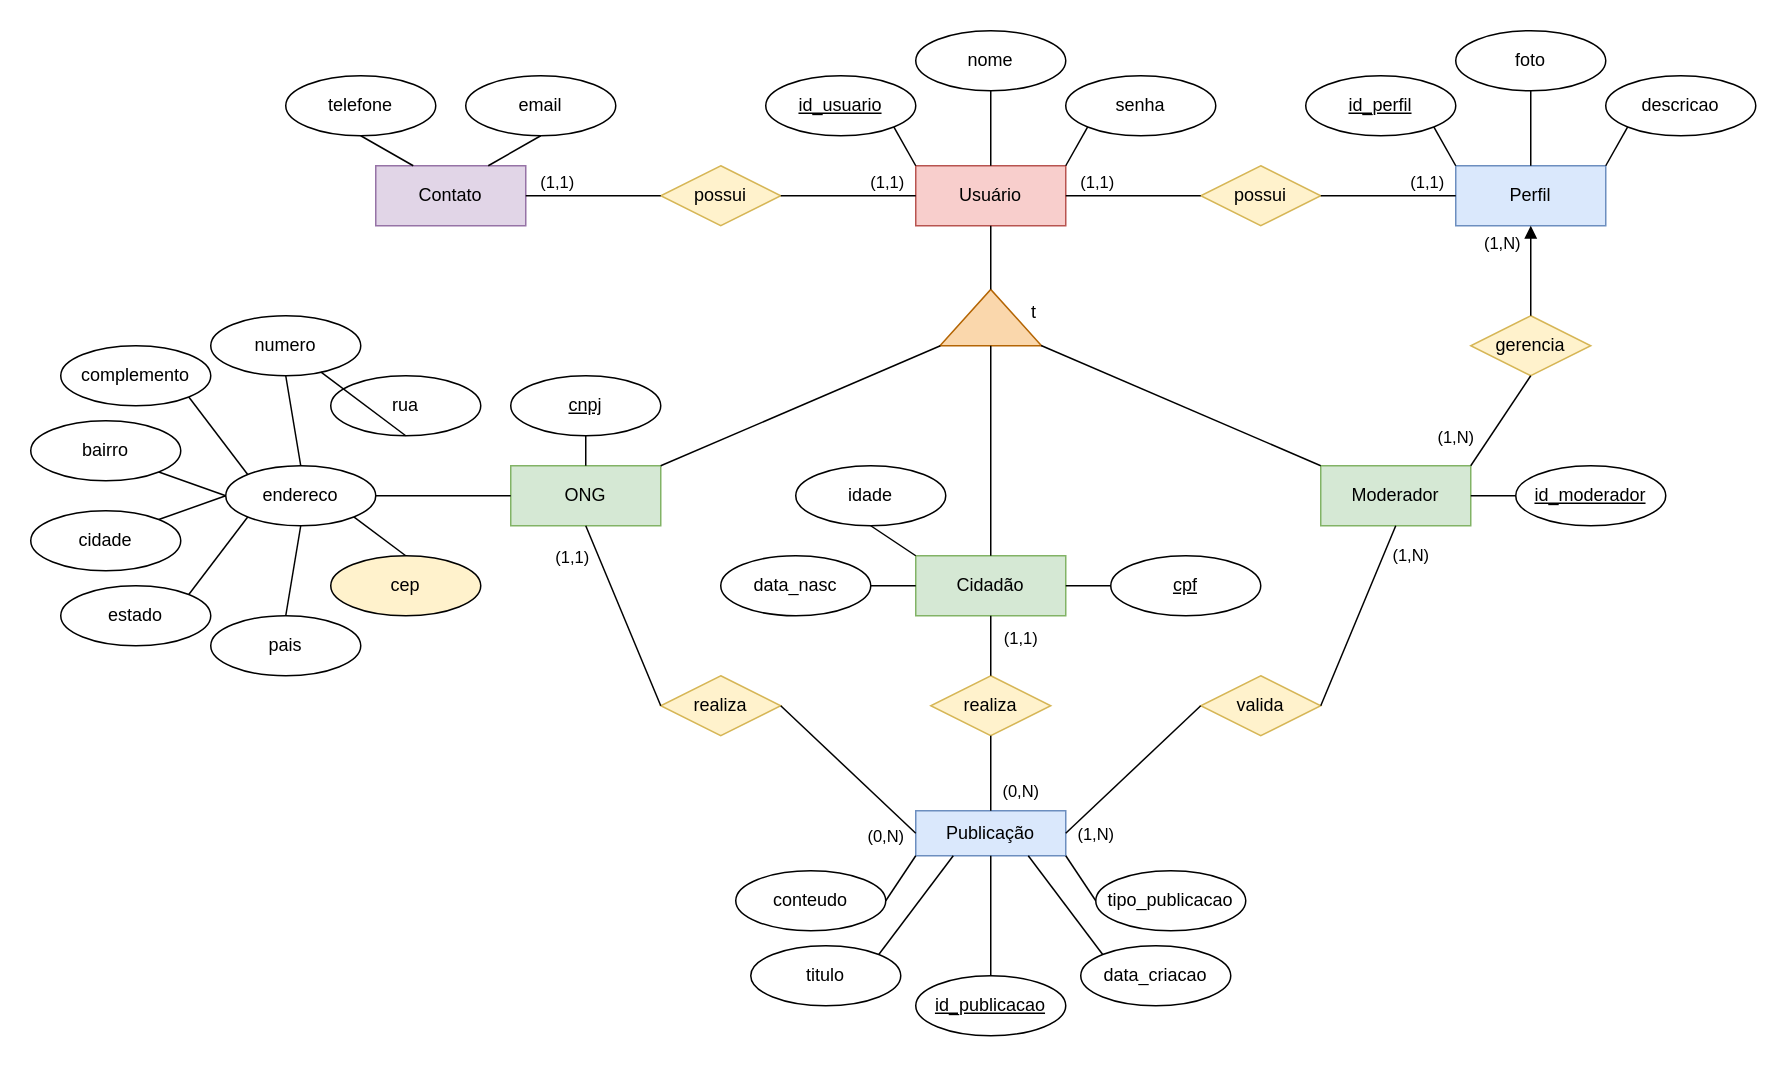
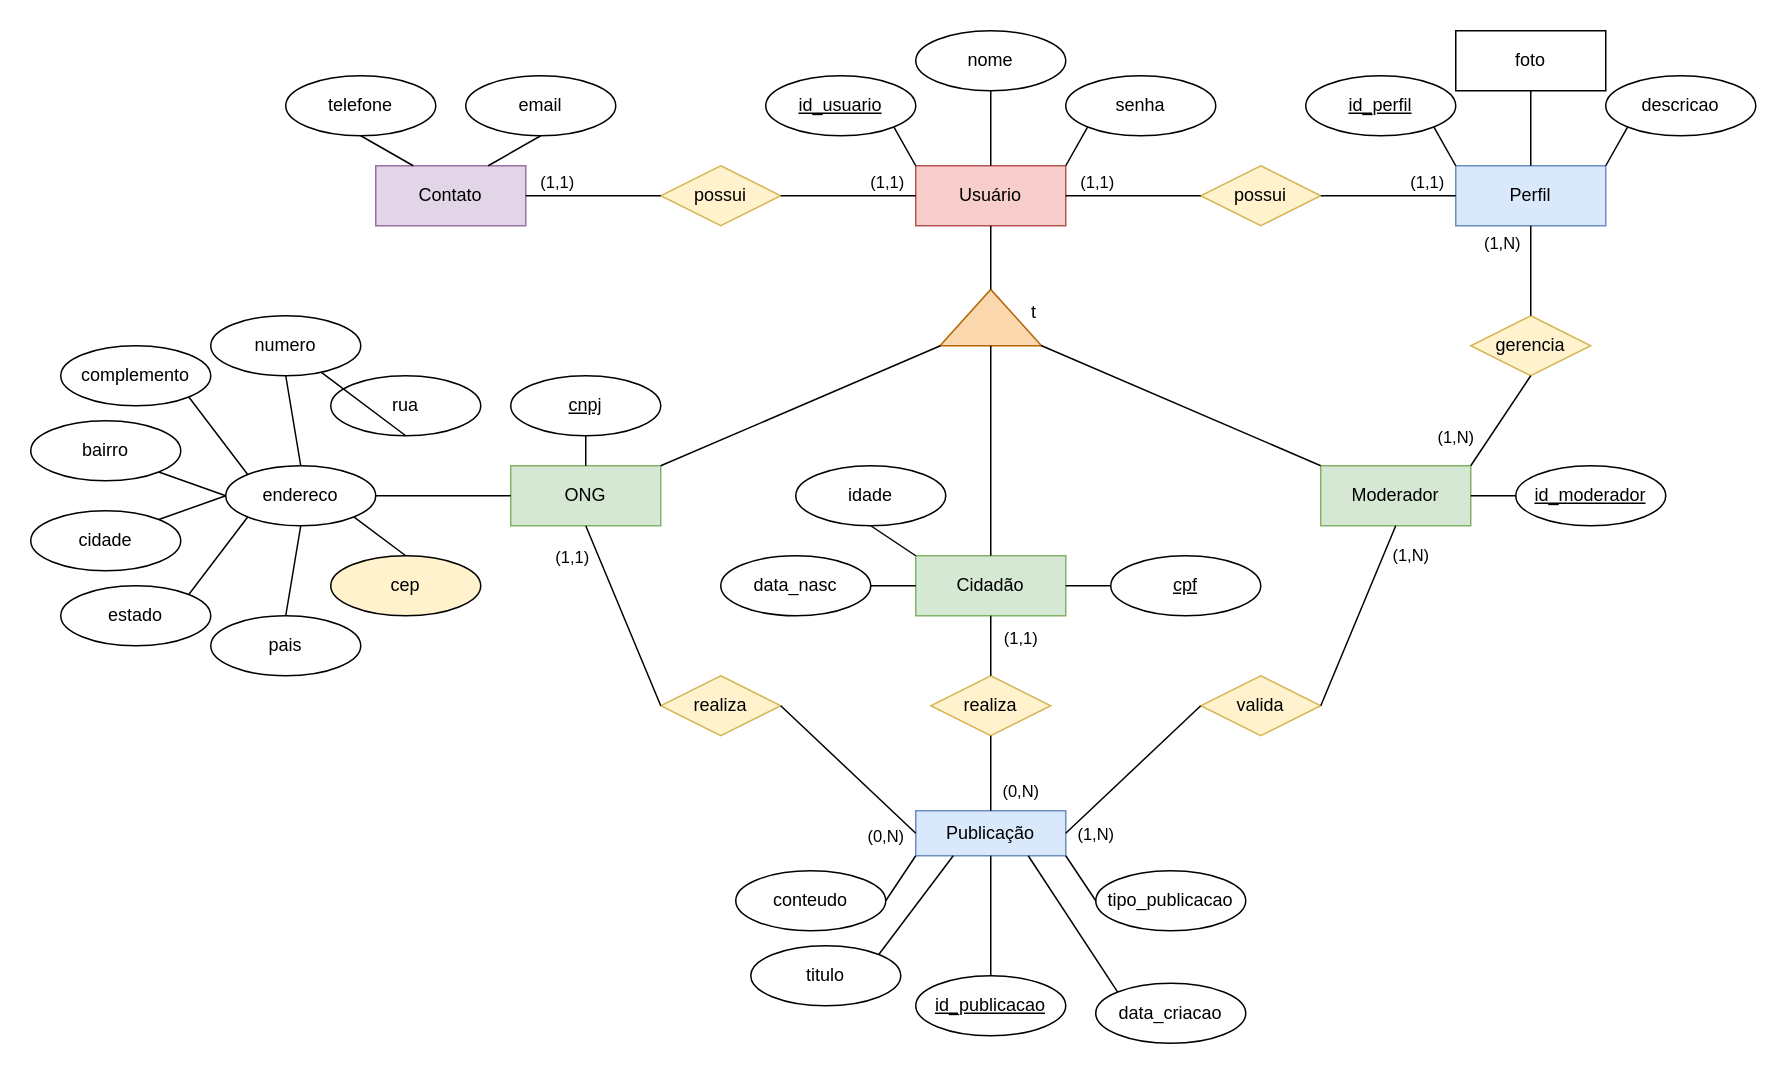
(1531, 61) -> (1531, 61)
(1531, 239) -> (1531, 233)
(1156, 976) -> (1171, 1013)
